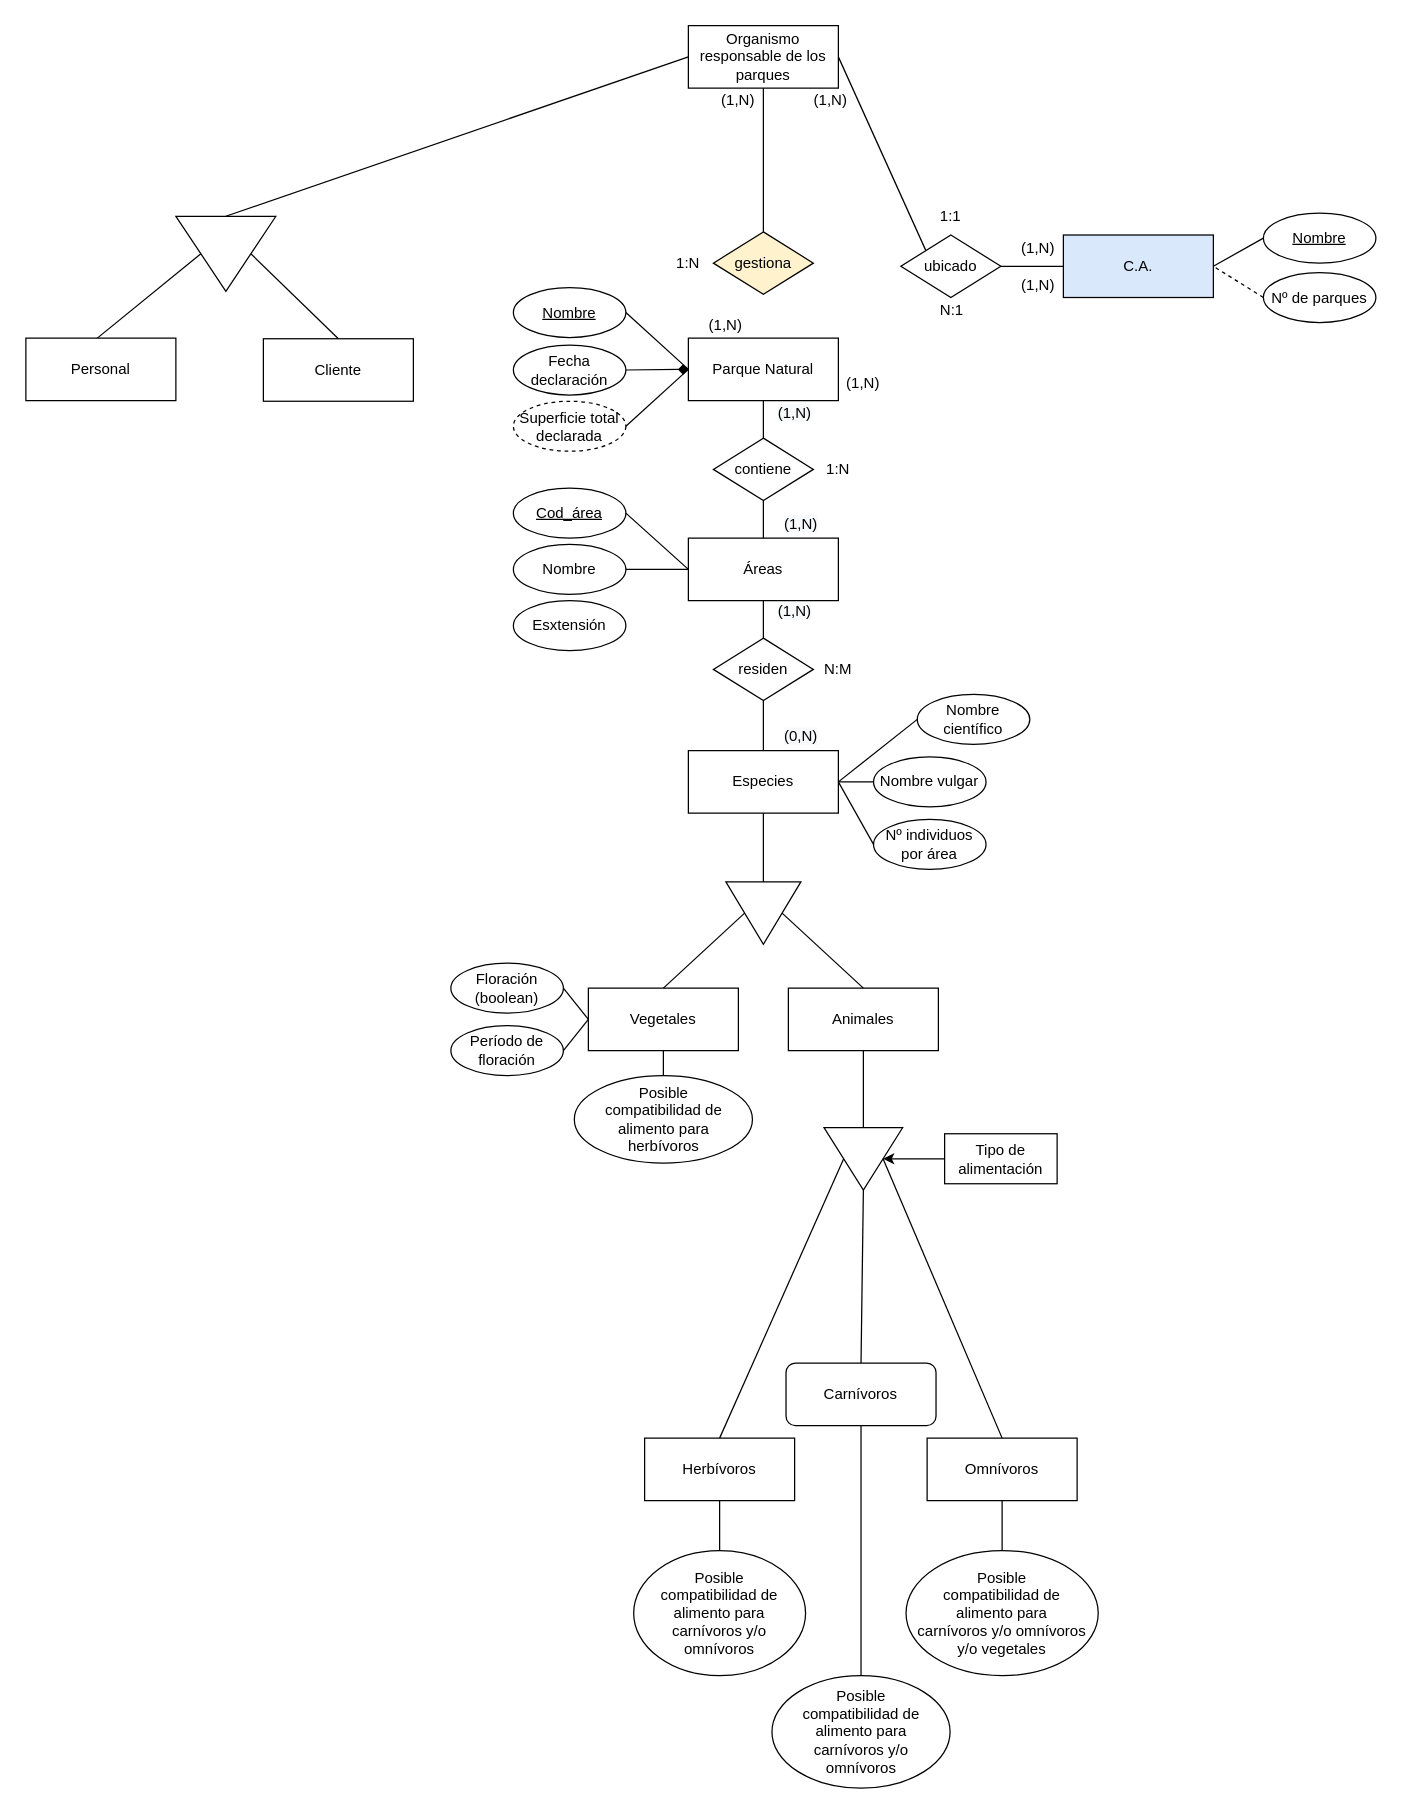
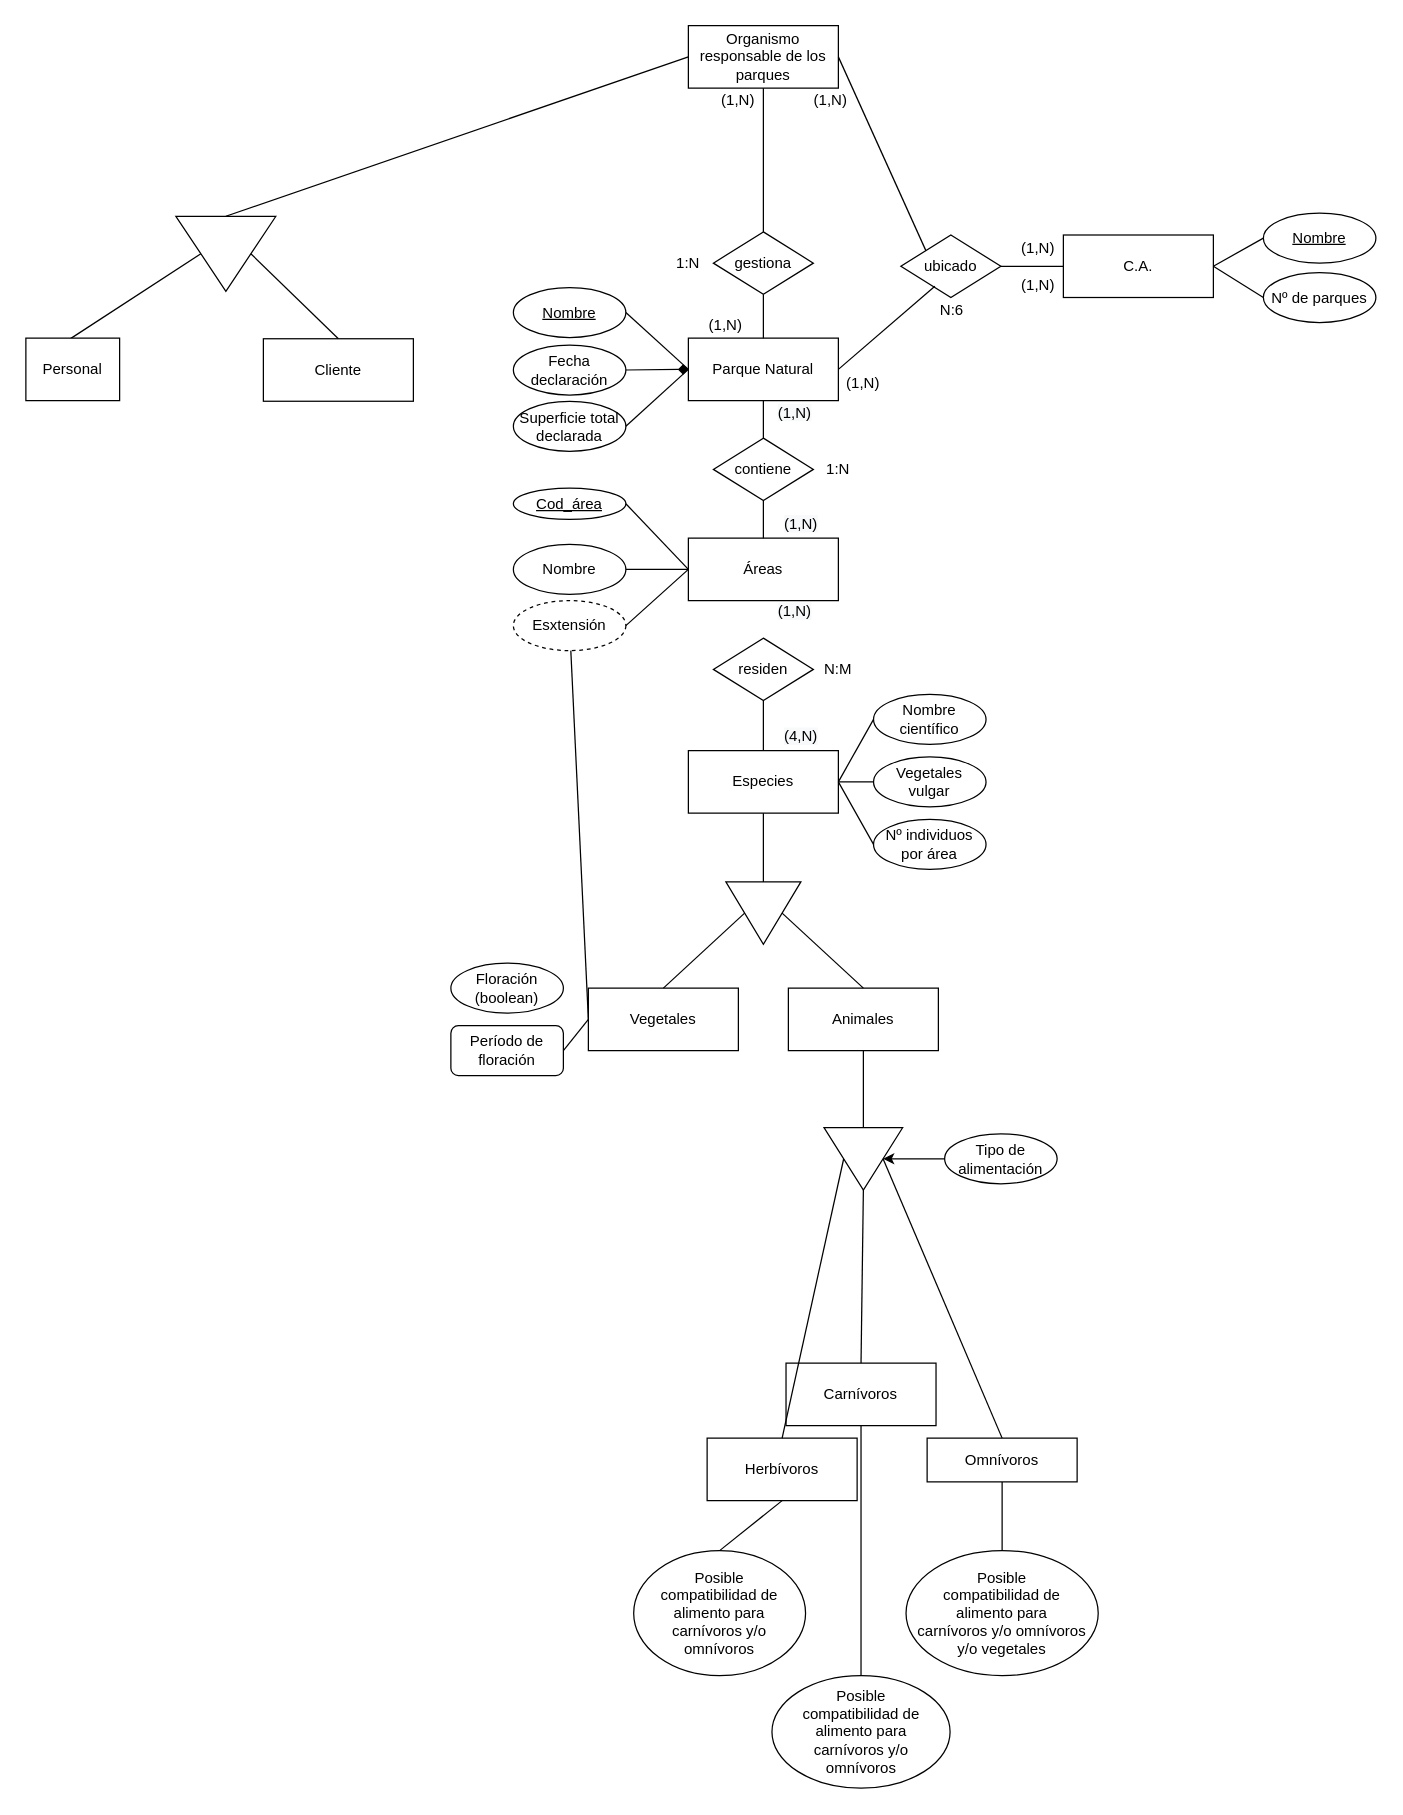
(951, 216) -> none
(763, 263) -> (763, 263)
(1138, 266) -> (1138, 266)
(1237, 281) -> (1237, 281)
(952, 311) -> (952, 311)
none -> (763, 316)
none -> (886, 328)
(101, 369) -> (73, 369)
(569, 426) -> (569, 426)
(569, 513) -> (569, 504)
none -> (655, 599)
(763, 620) -> none
(569, 626) -> (569, 626)
(973, 719) -> (930, 719)
(803, 737) -> (803, 737)
(929, 782) -> (929, 782)
(575, 1003) -> (579, 835)
(507, 1051) -> (507, 1051)
(663, 1064) -> none
(663, 1119) -> none
(1001, 1159) -> (1001, 1159)
(861, 1394) -> (861, 1394)
(719, 1469) -> (782, 1469)
(1002, 1469) -> (1002, 1460)
